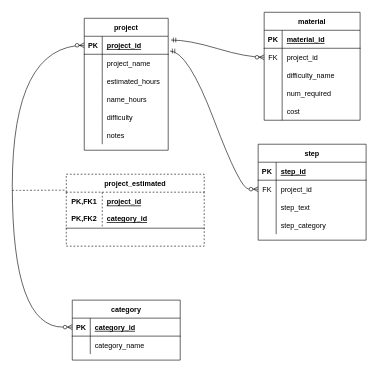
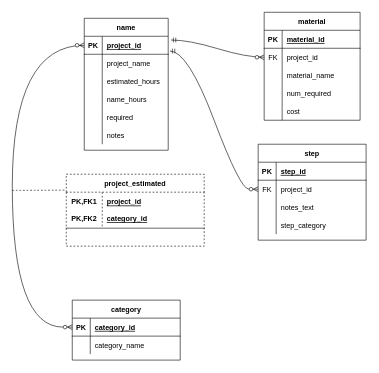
(126, 28) -> (126, 28)
(314, 76) -> (311, 76)
(124, 118) -> (122, 118)
(299, 208) -> (301, 208)
